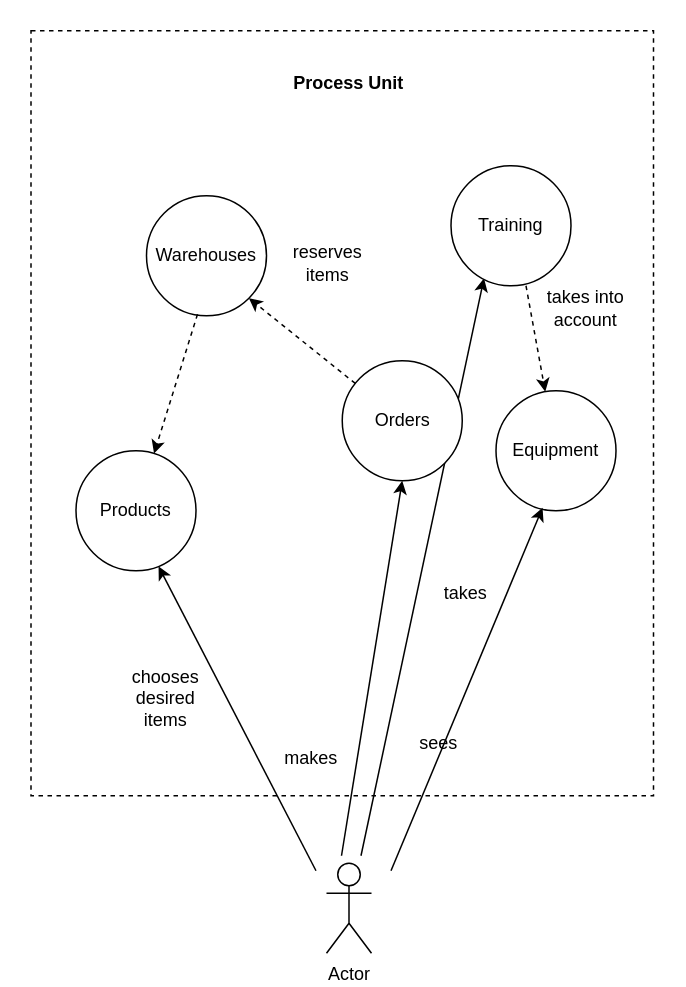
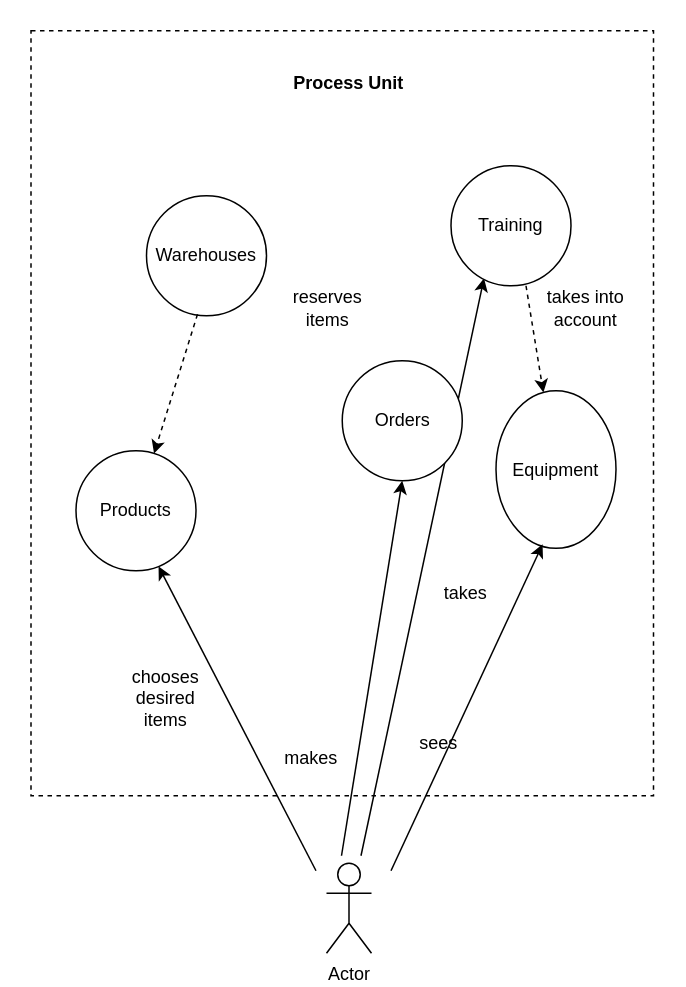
(327, 263) -> (327, 308)
(306, 344) -> none
(556, 451) -> (556, 470)
